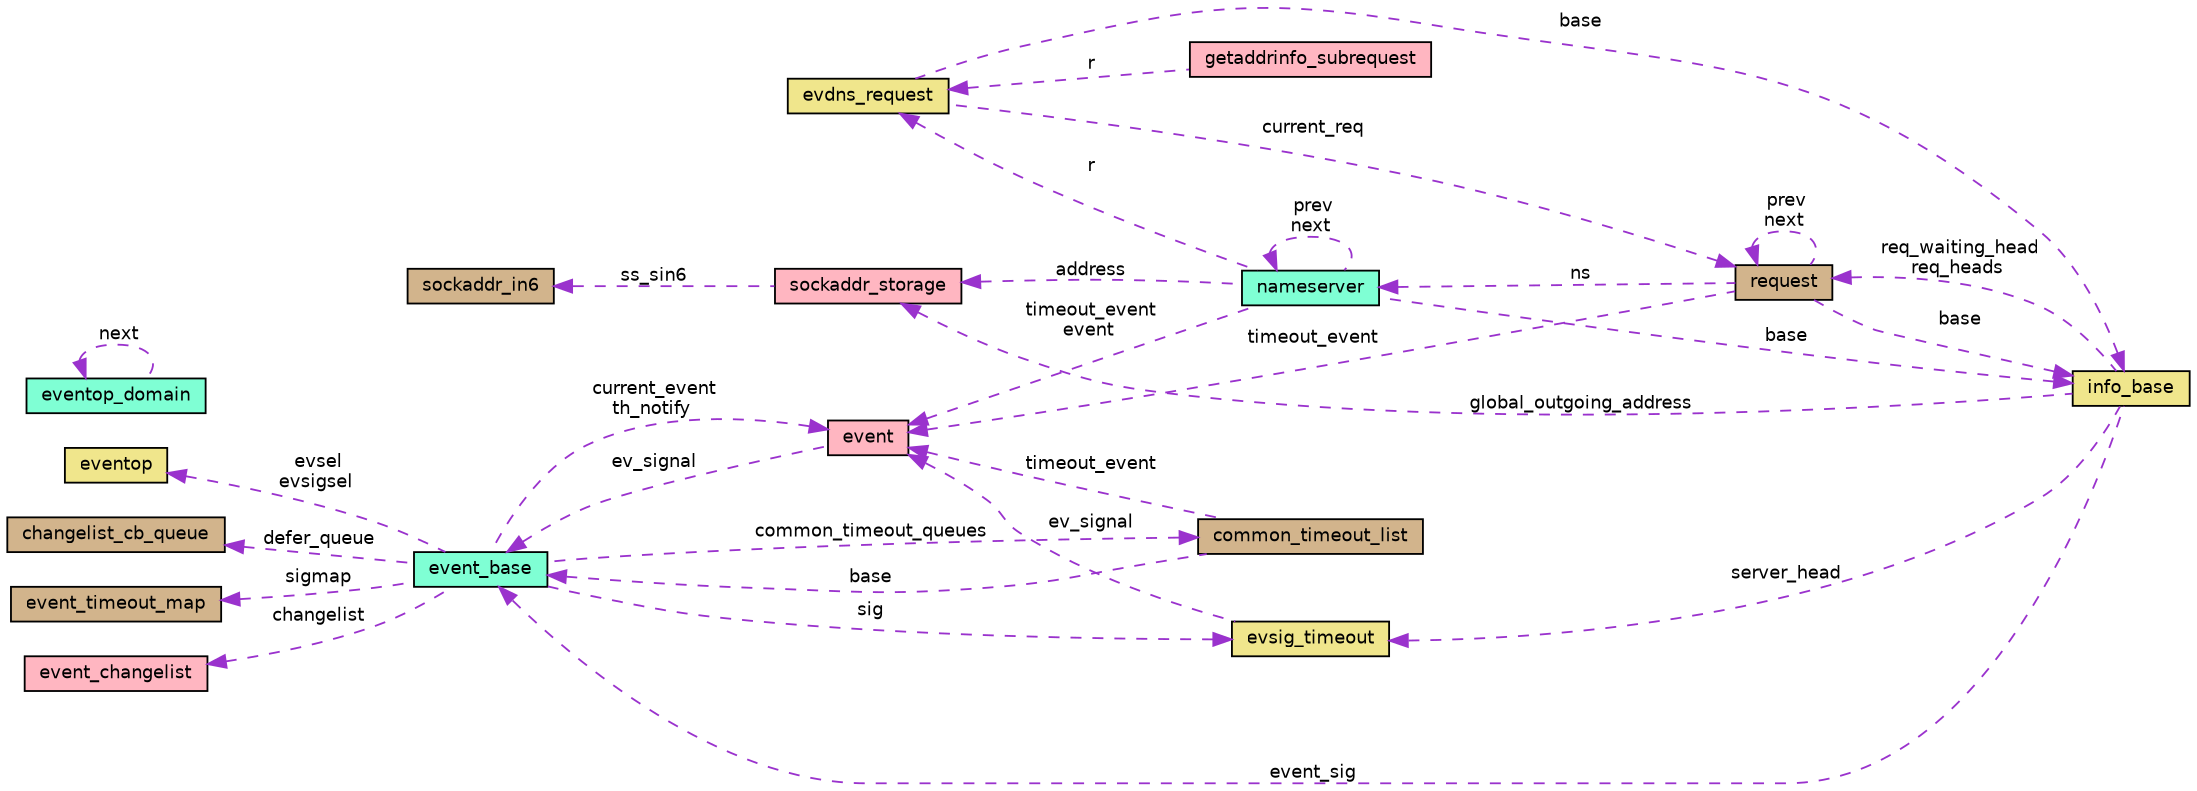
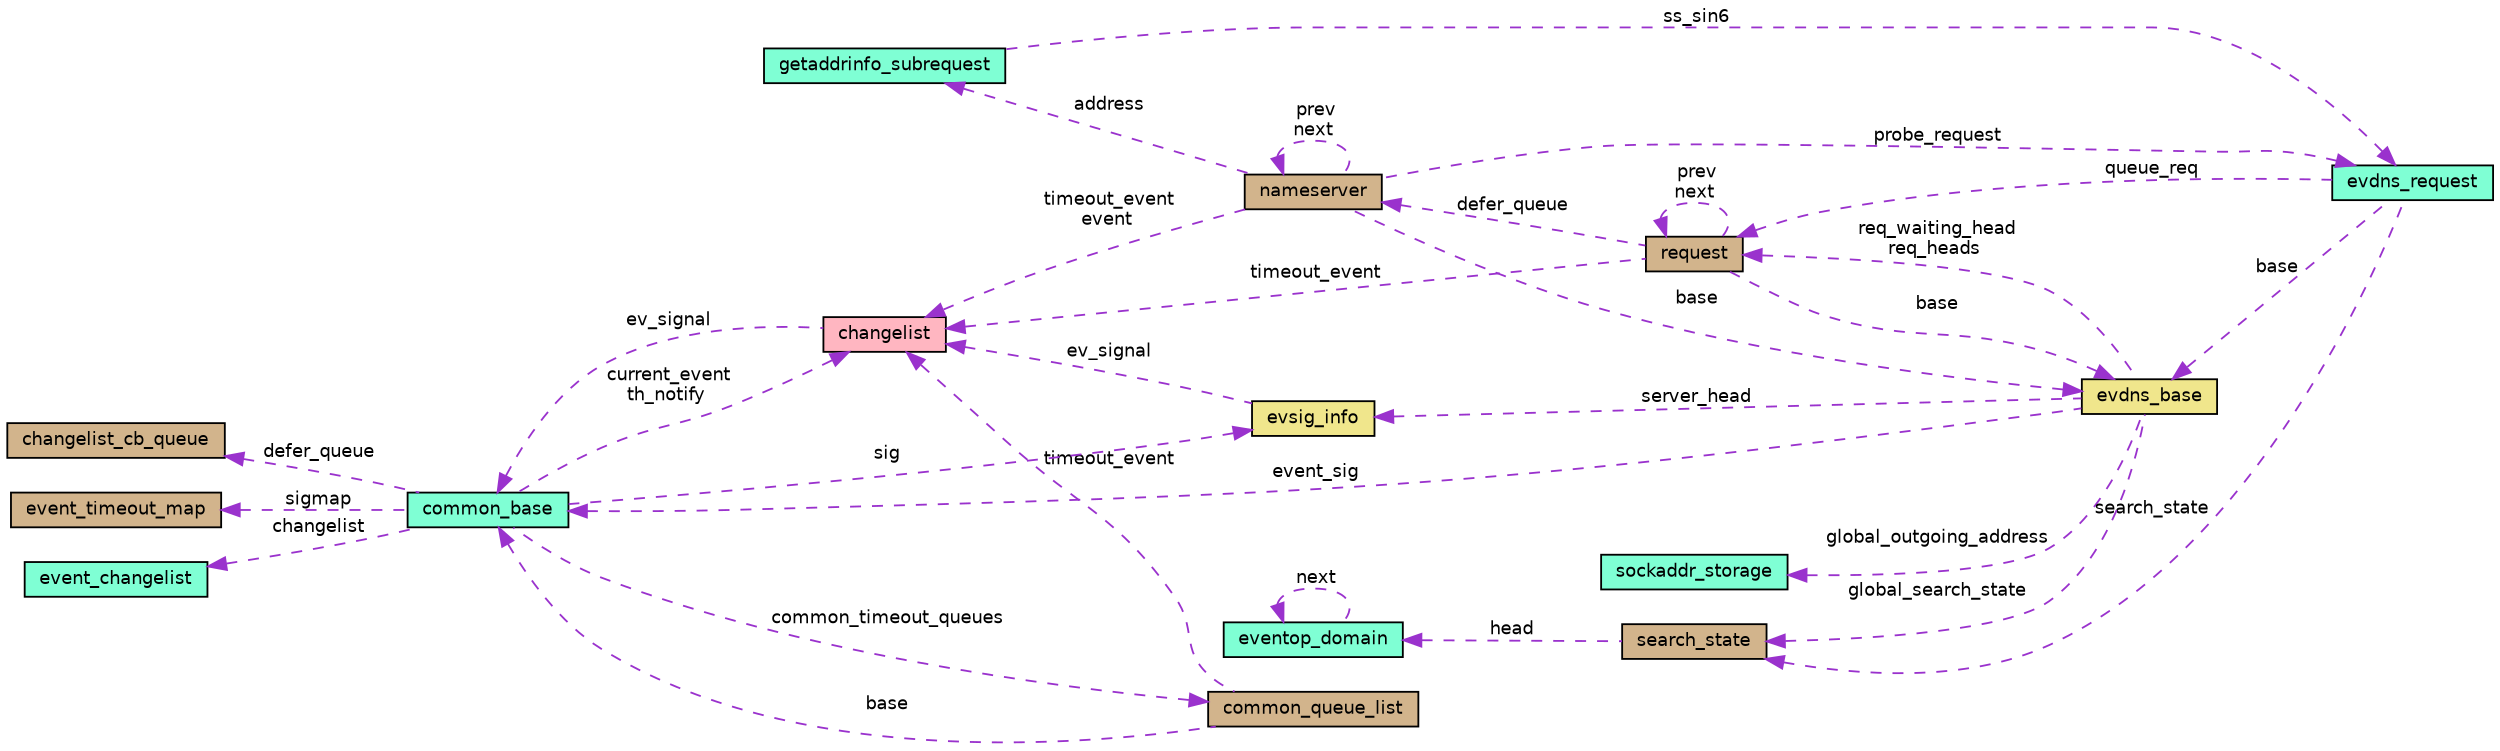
(1311, 60) -> (885, 66)
(1088, 64) -> (1694, 17)
(868, 96) -> (2413, 183)
(1311, 128) -> (2149, 169)
(1088, 166) -> (1935, 136)
(1578, 274) -> (1510, 206)
(1111, 280) -> (1108, 132)
(481, 286) -> none
(868, 286) -> (1694, 572)
(1311, 288) -> (1313, 192)
(2131, 389) -> (2149, 397)
(868, 438) -> (885, 334)
(116, 465) -> none
(1311, 537) -> (1313, 709)
(481, 569) -> (488, 510)
(1311, 639) -> (1313, 419)
none -> (1694, 642)
(116, 674) -> (116, 579)
